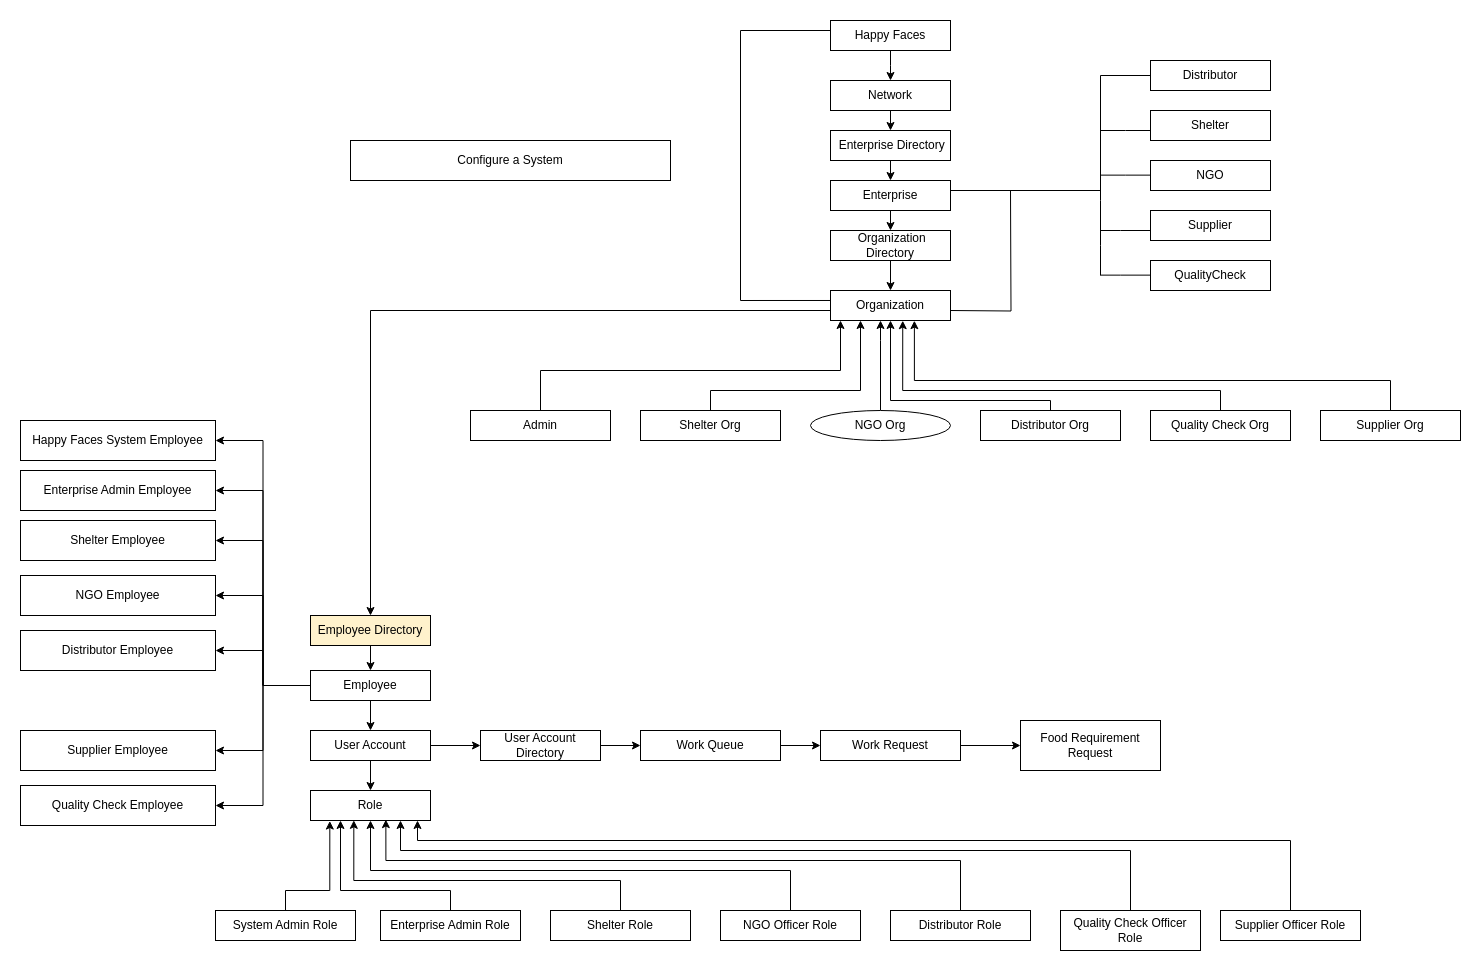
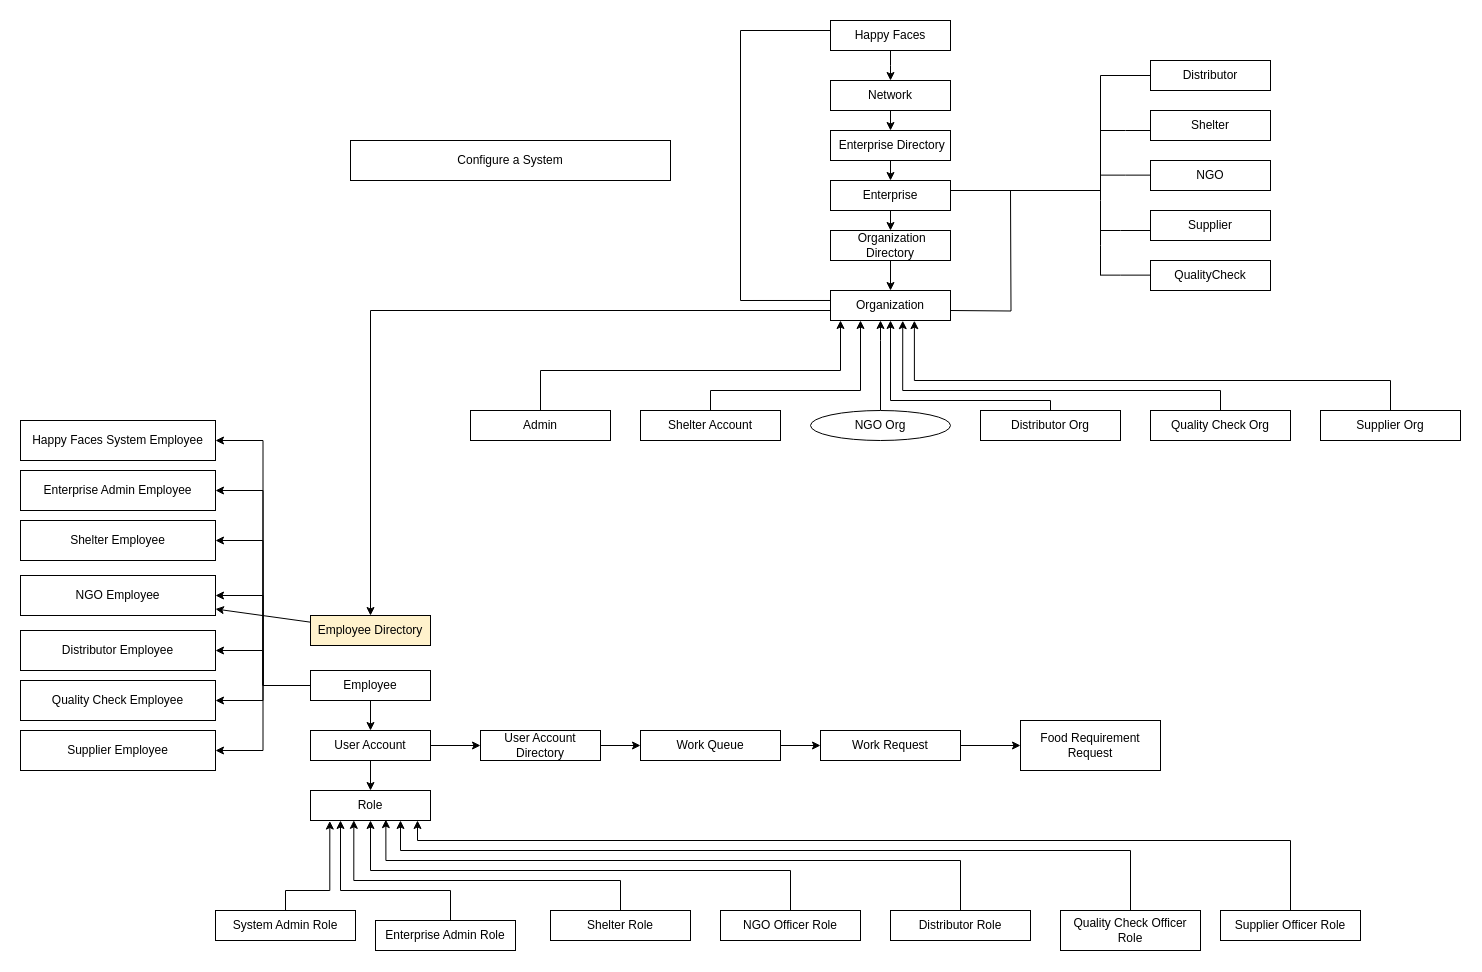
(711, 426) -> (711, 426)
(371, 655) -> (267, 616)
(118, 806) -> (118, 701)
(451, 926) -> (446, 936)
